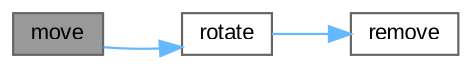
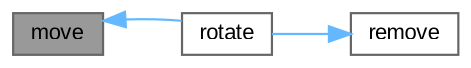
(132, 49) -> (154, 19)
